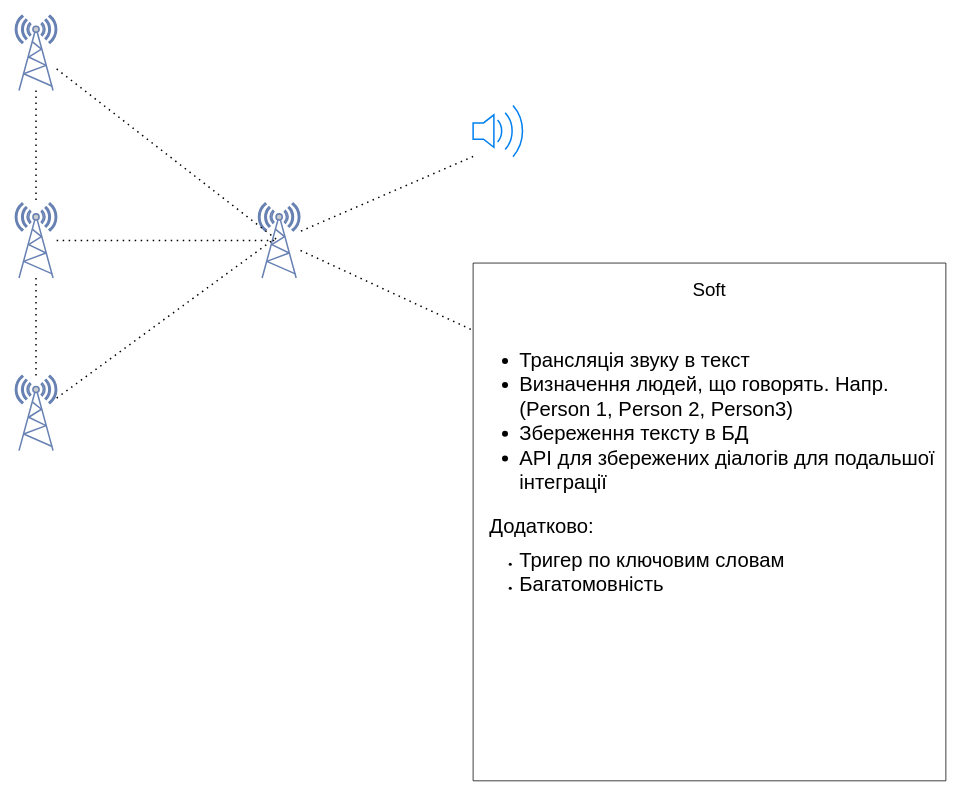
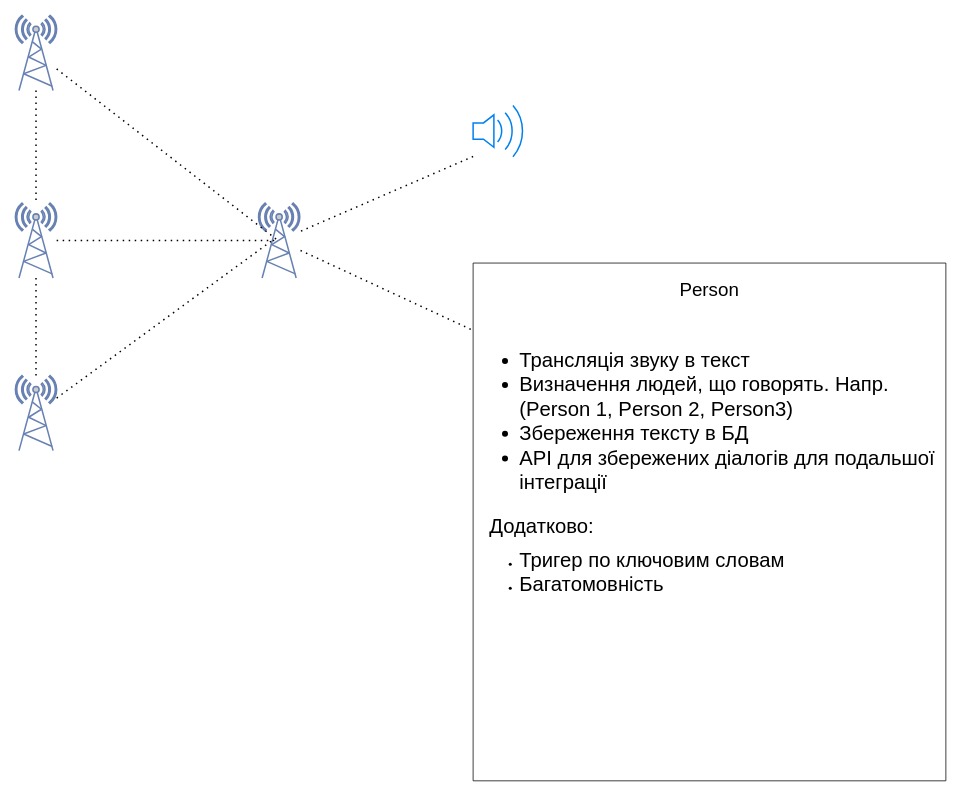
(709, 289) -> (709, 289)
